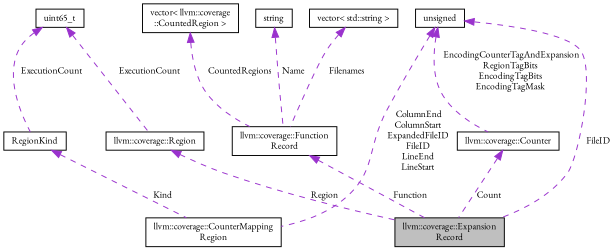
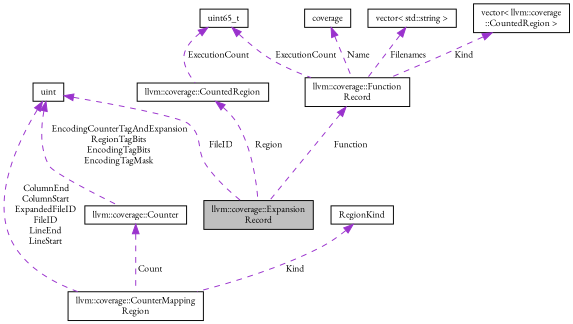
(274, 18) -> (328, 18)
(440, 18) -> (48, 92)
(239, 71) -> (463, 55)
(14, 80) -> (273, 60)
(155, 141) -> (203, 92)
(478, 188) -> (136, 263)
